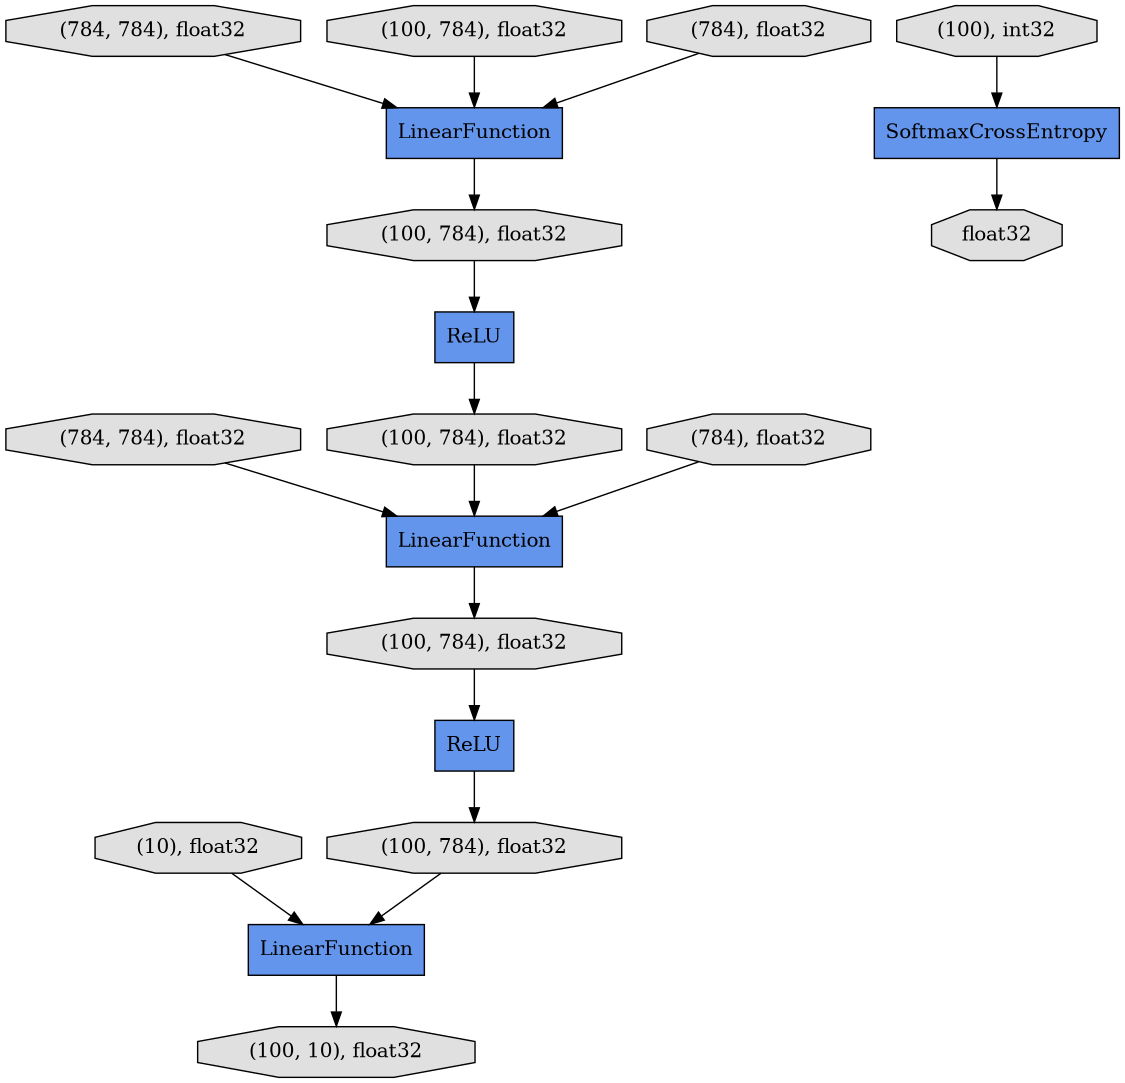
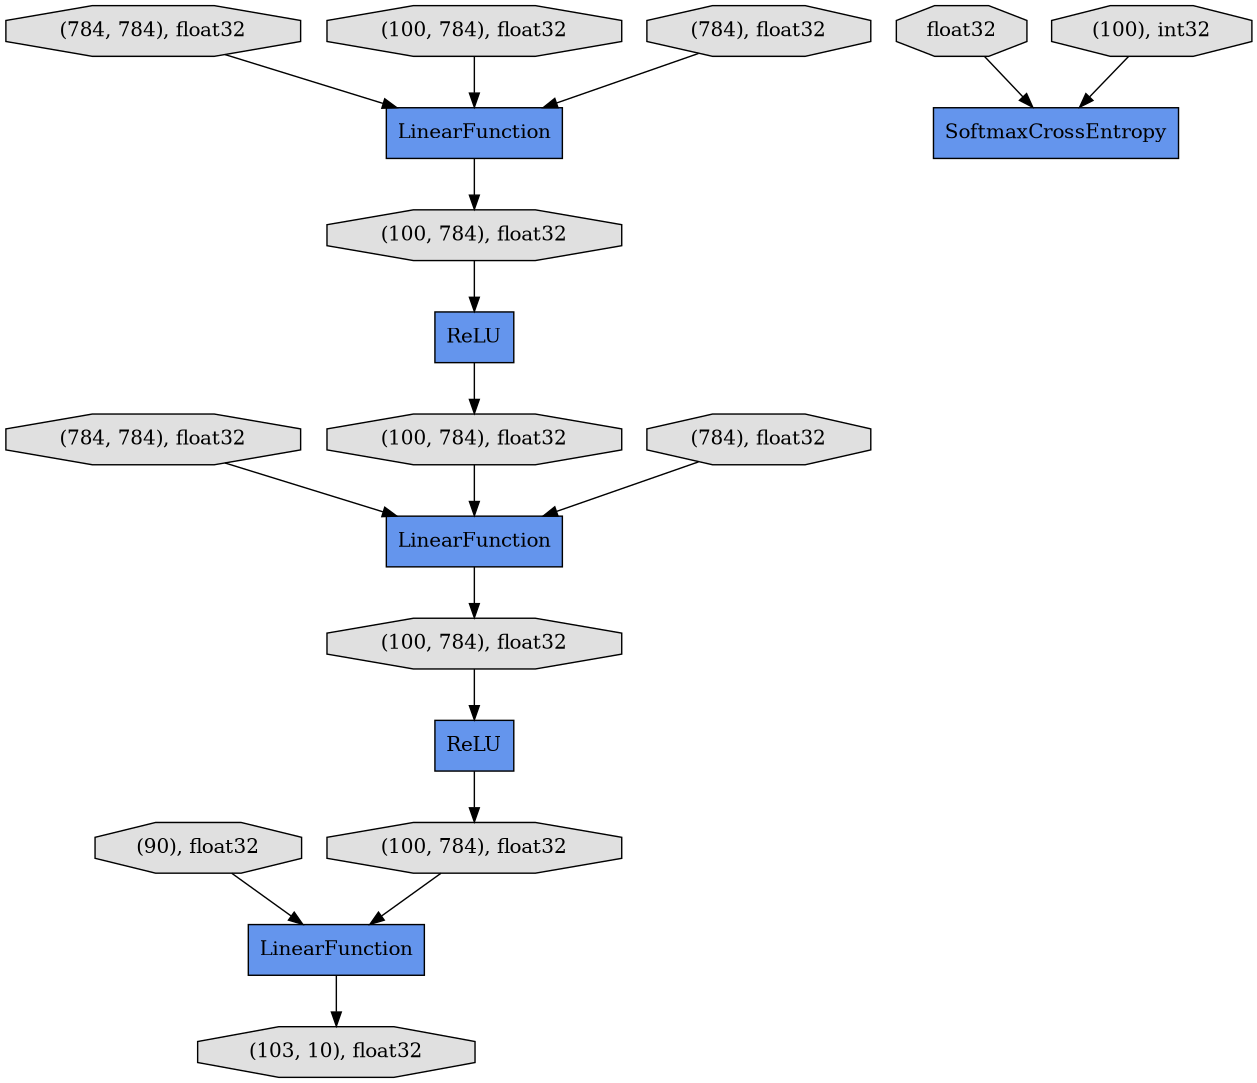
(997, 177) -> (1004, 77)
(198, 848) -> (198, 848)
(336, 1052) -> (336, 1052)
